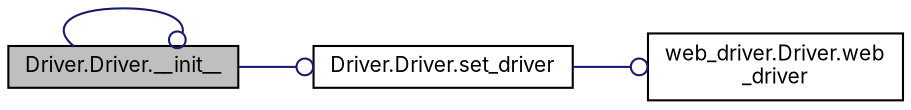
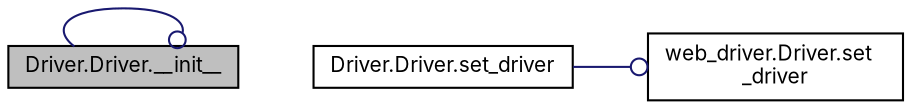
(267, 67) -> none
(775, 67) -> (775, 67)
